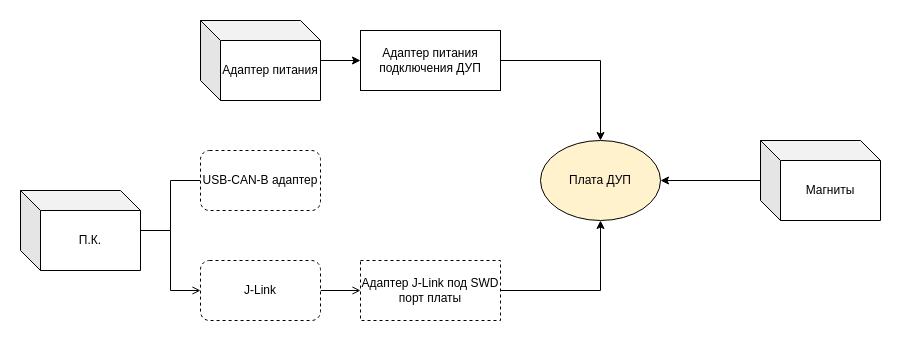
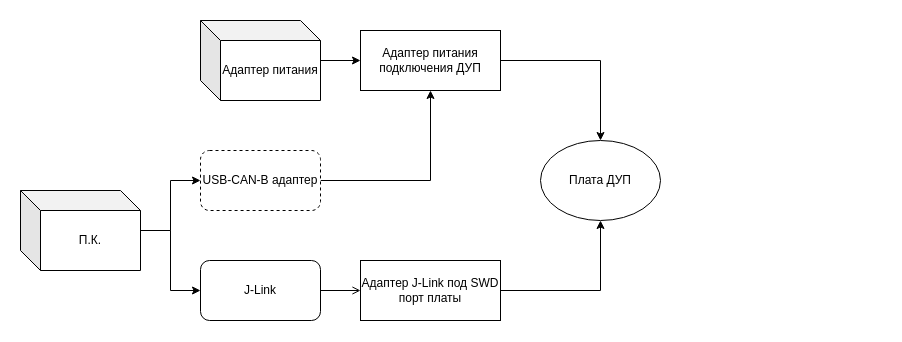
(195, 181) -> (192, 181)
none -> (417, 181)
(601, 181) -> (601, 181)
(714, 181) -> none
(821, 181) -> none
(194, 291) -> (192, 291)
(261, 291) -> (261, 291)
(431, 291) -> (431, 291)
